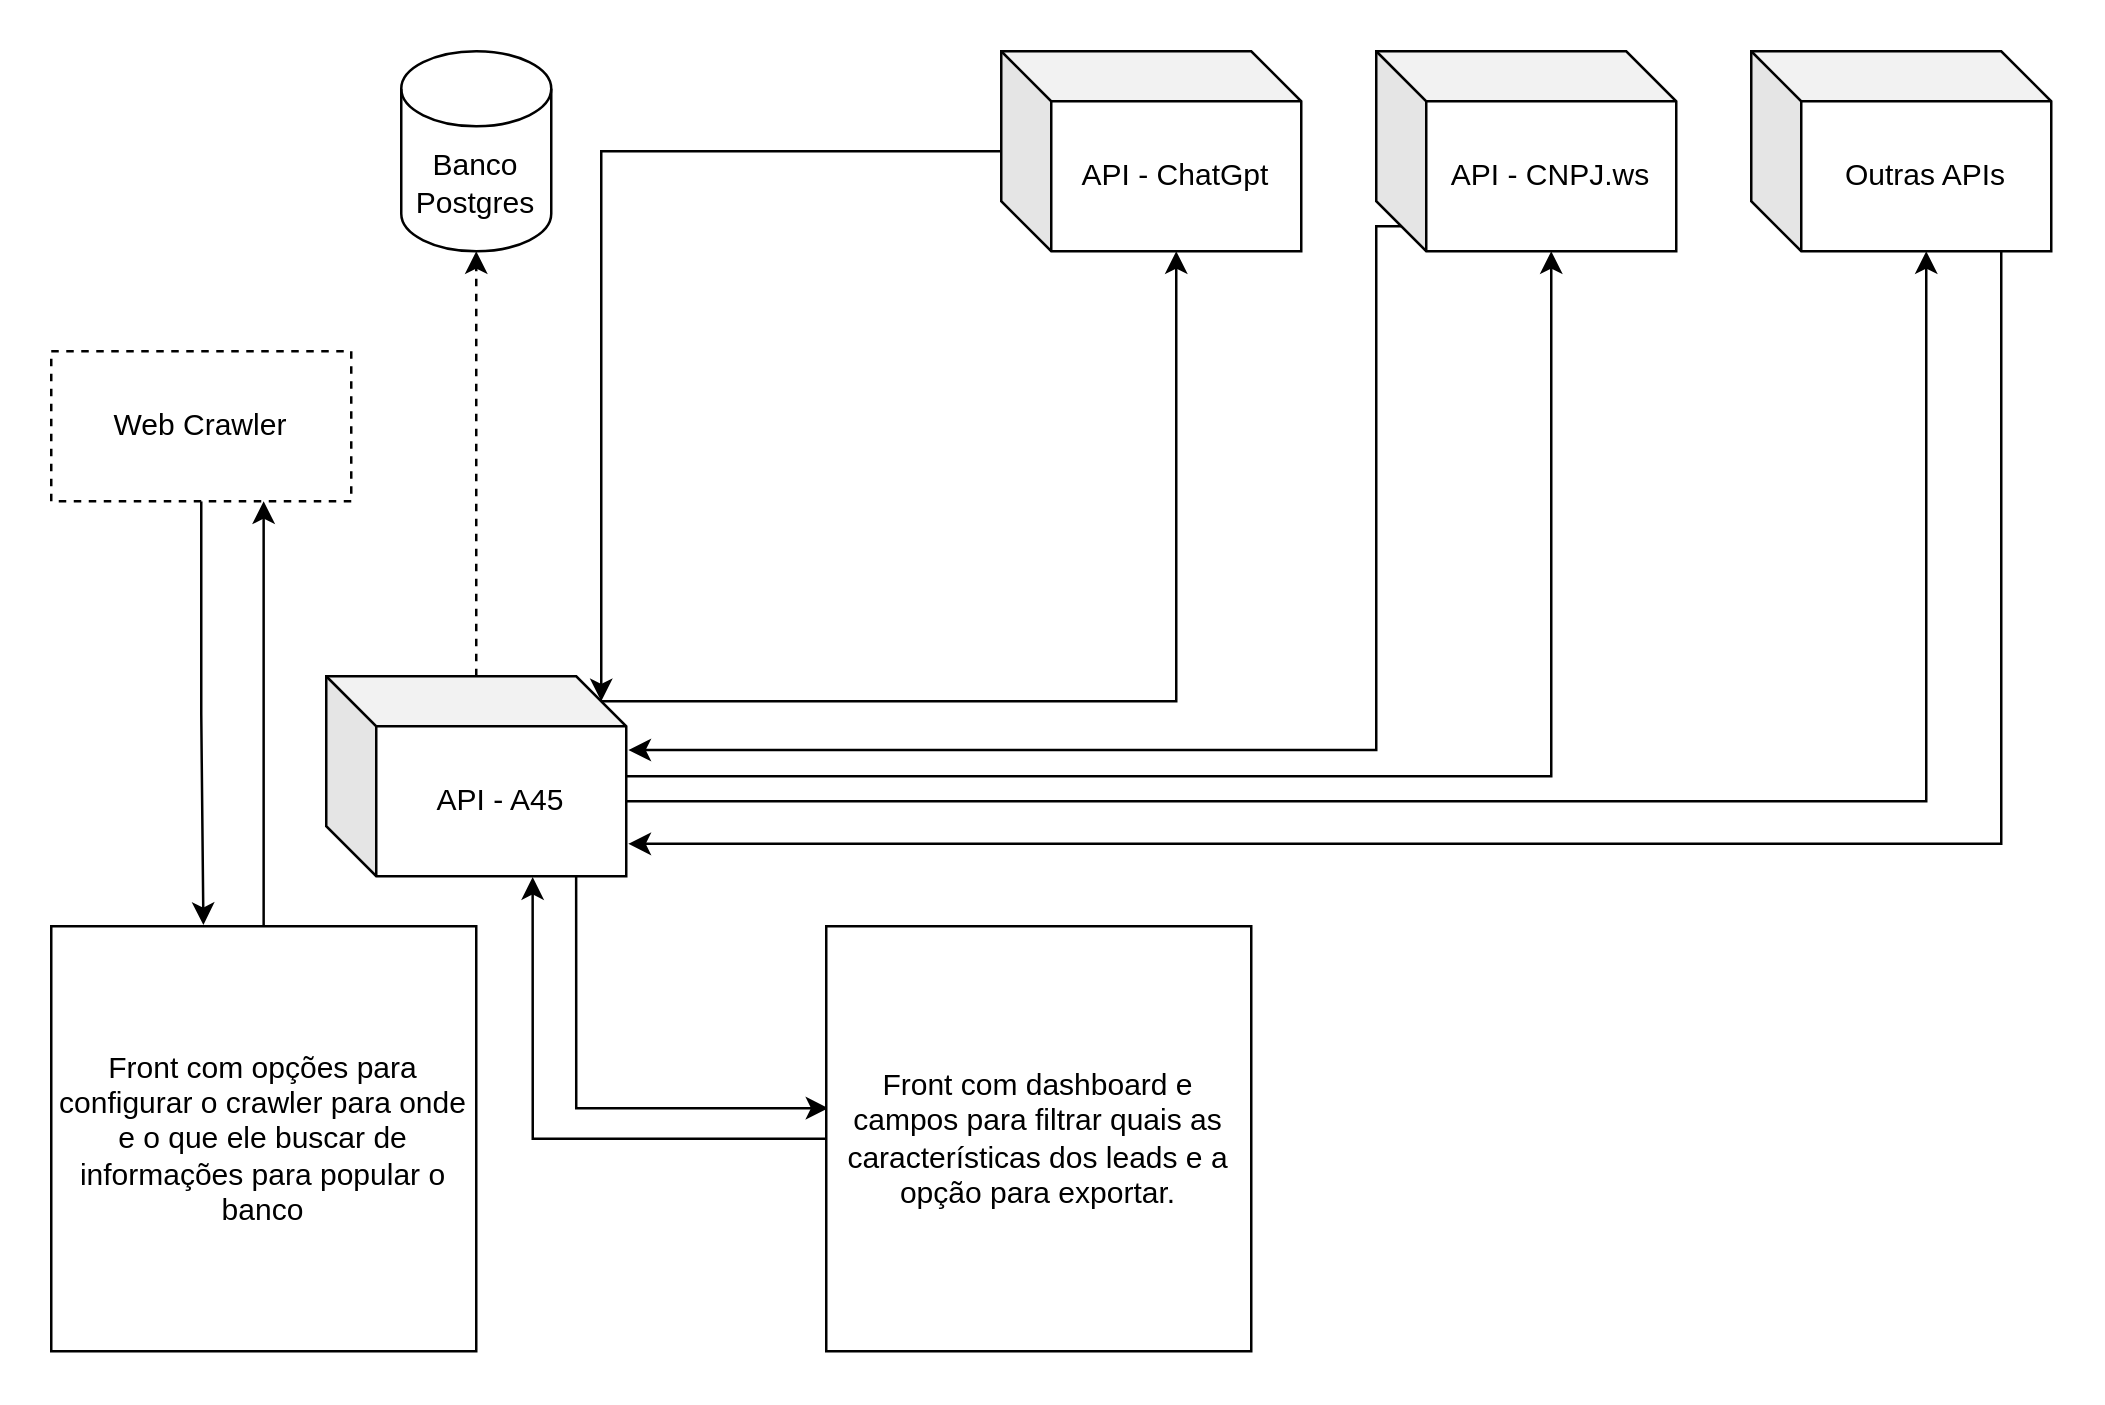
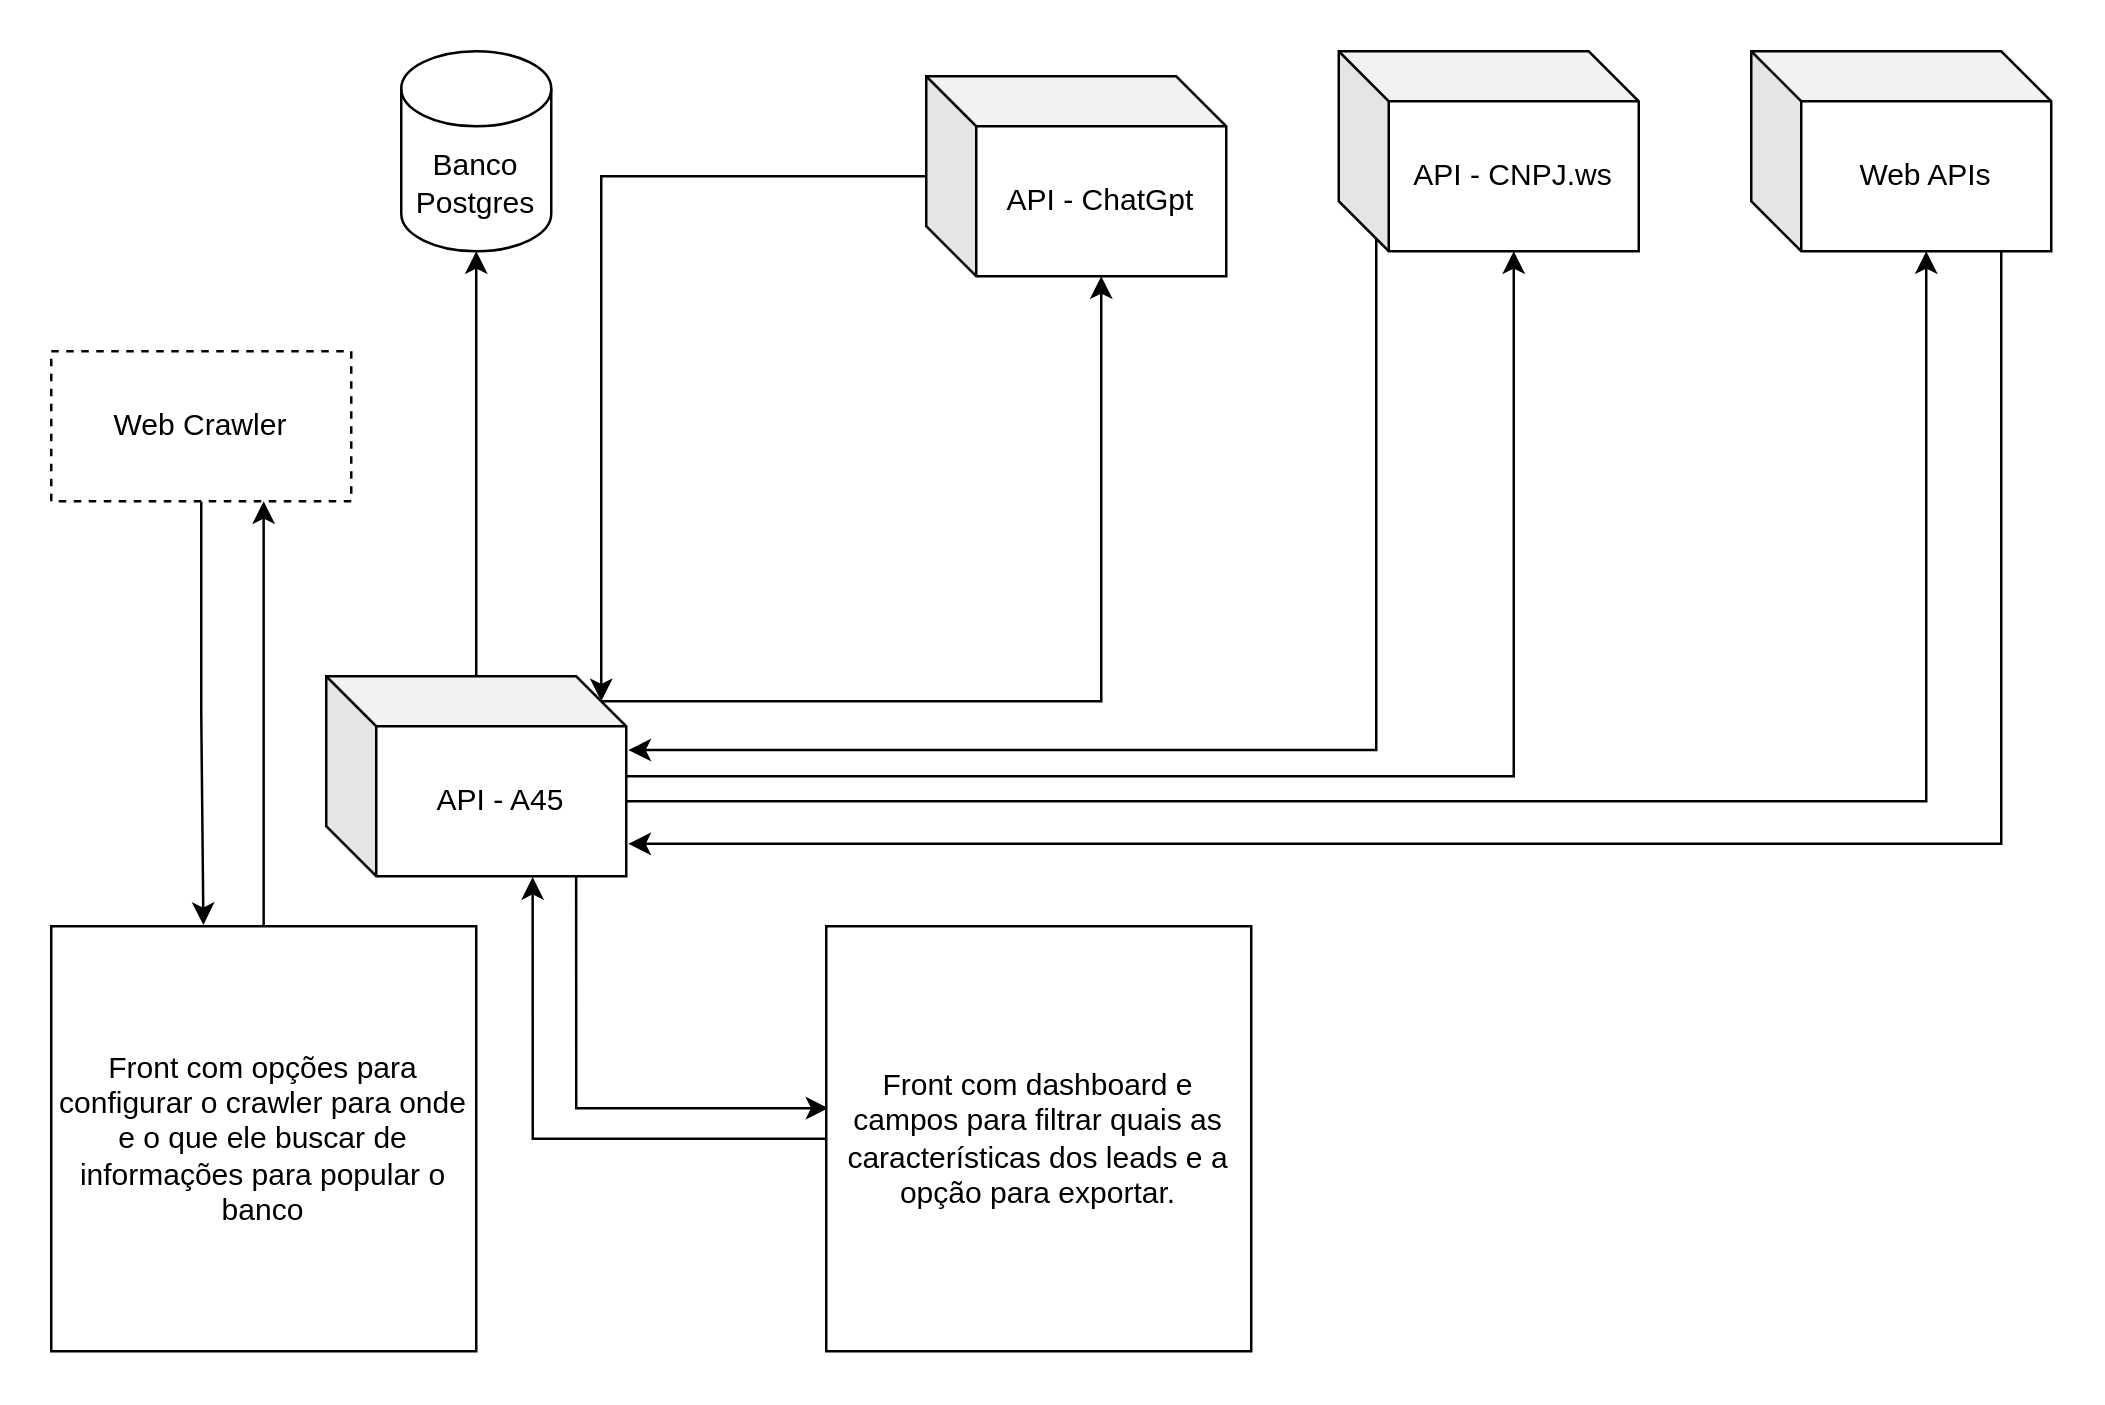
(1151, 151) -> (1076, 176)
(1526, 151) -> (1489, 151)
(1926, 176) -> (1926, 176)
(476, 470) -> (476, 470)
